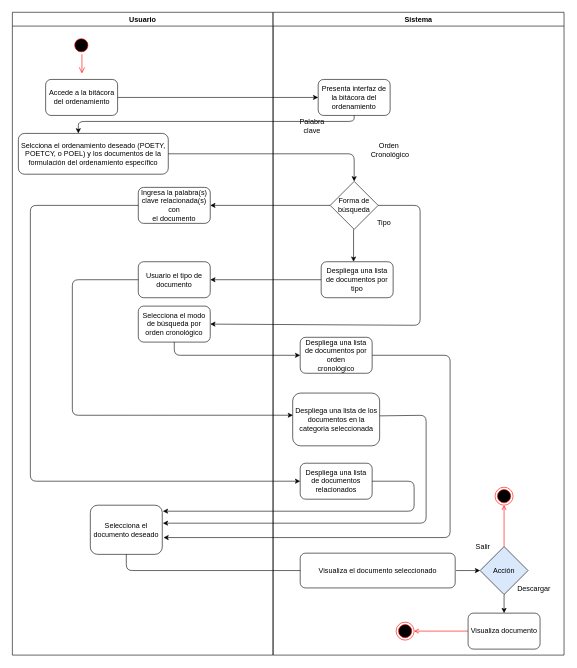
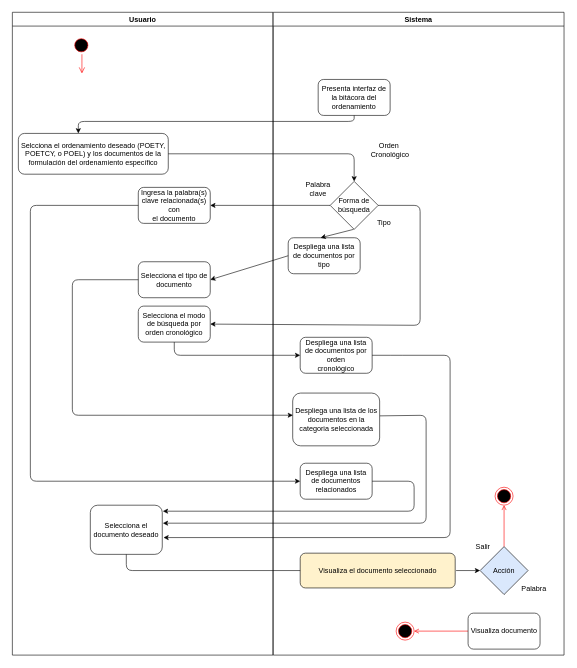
(82, 98) -> none
(216, 98) -> none
(312, 126) -> (318, 189)
(174, 280) -> (174, 280)
(357, 280) -> (324, 256)
(378, 571) -> (378, 571)
(534, 589) -> (534, 589)
(504, 608) -> none
